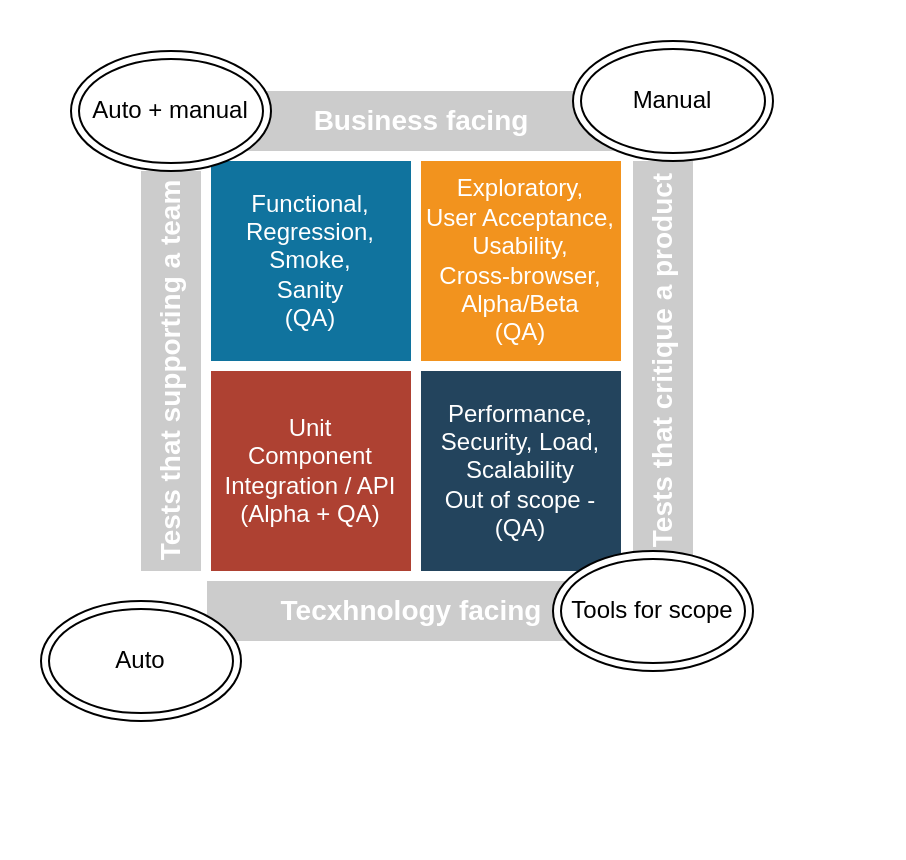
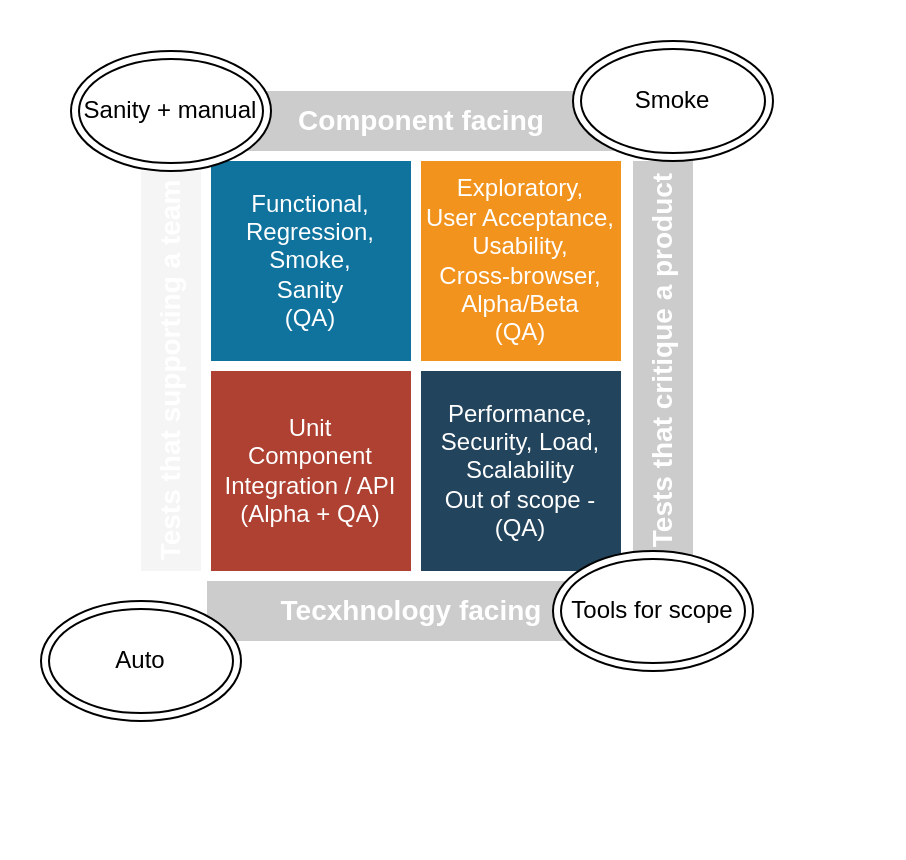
(673, 101) -> (673, 101)
(171, 111) -> (171, 111)
(422, 121) -> (422, 121)
(171, 371) -> (171, 371)
